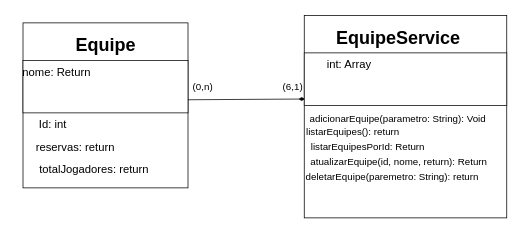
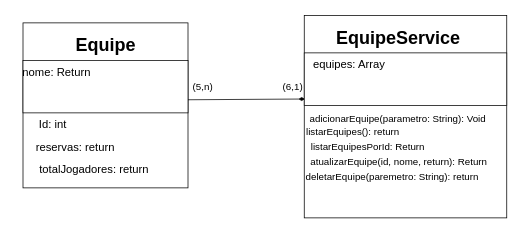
(349, 64) -> (349, 64)
(203, 87) -> (203, 87)
